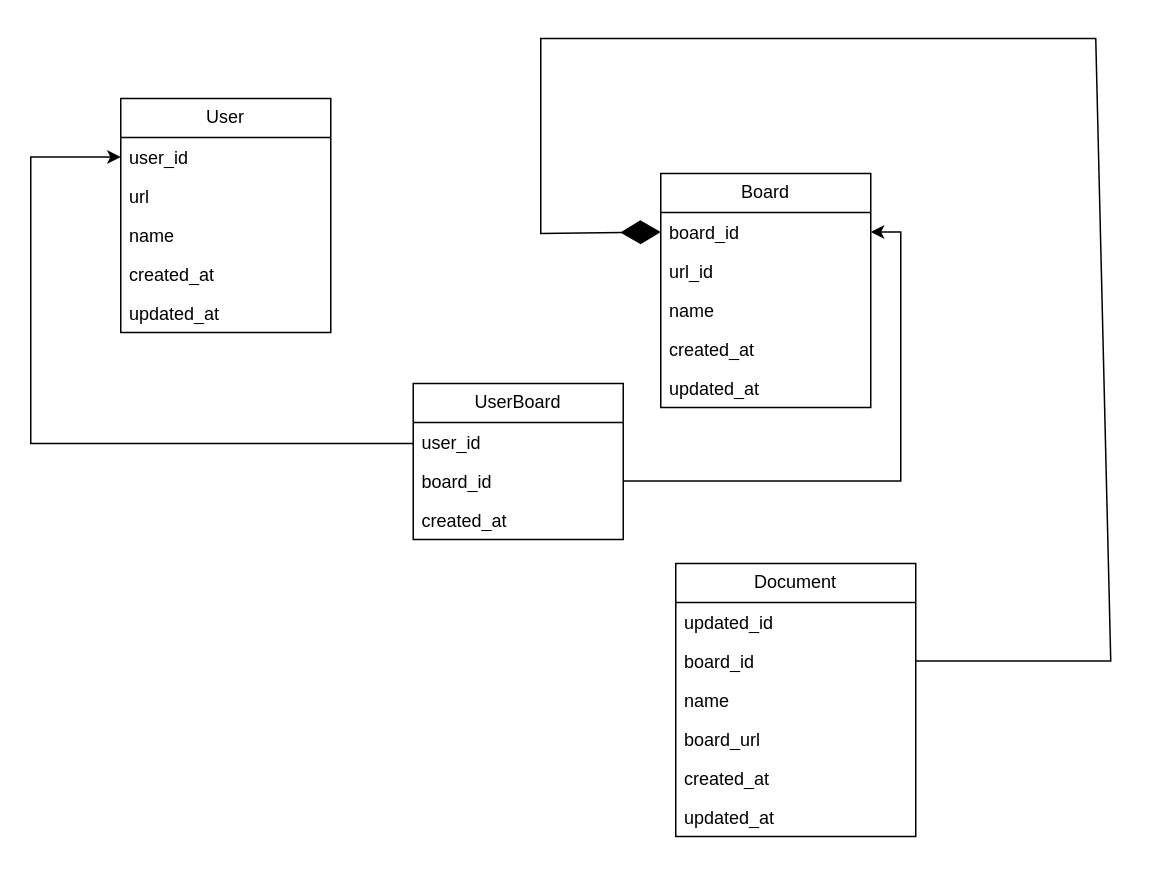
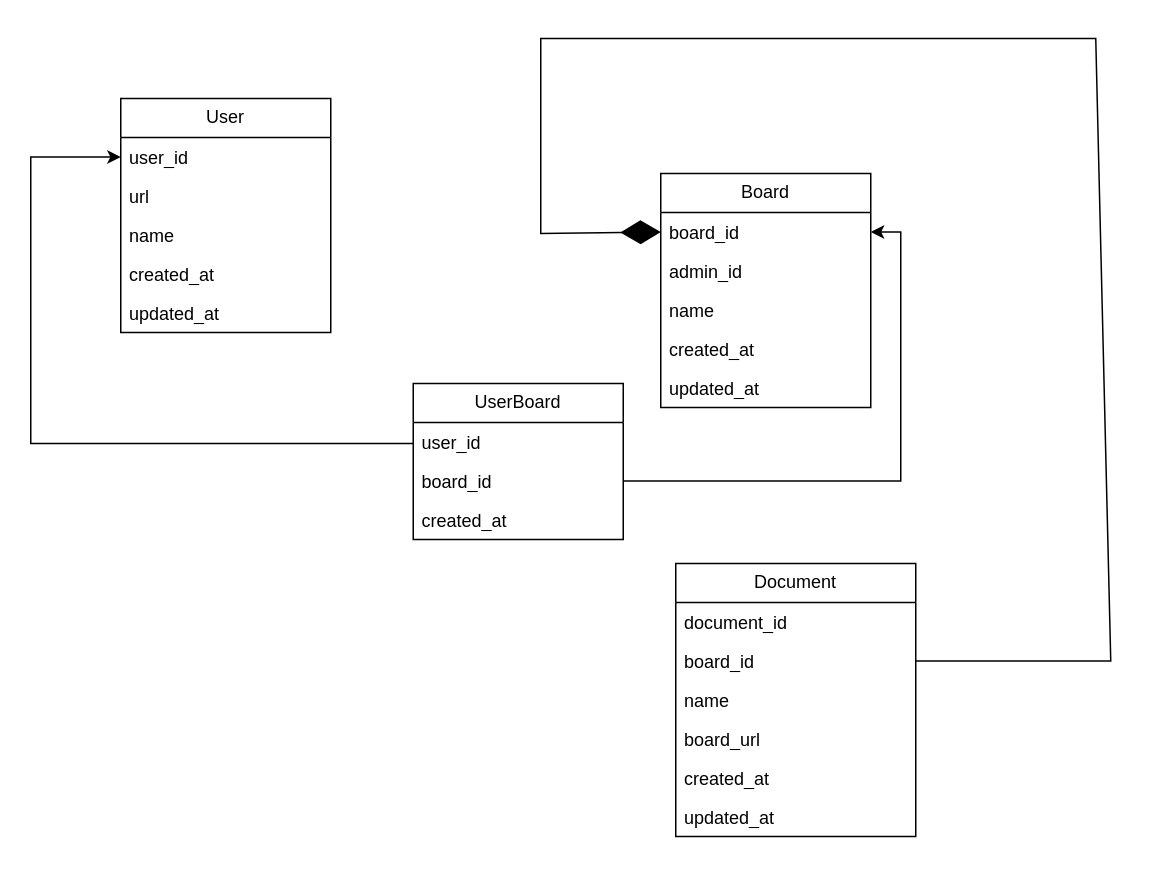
(695, 273) -> (705, 273)
(733, 624) -> (738, 624)
